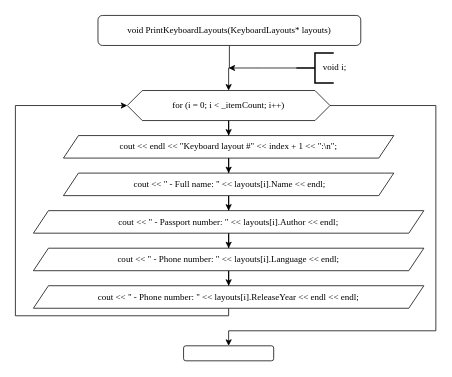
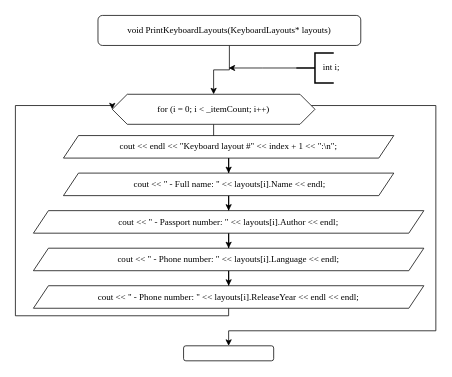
(336, 67) -> (333, 67)
(228, 105) -> (213, 109)
